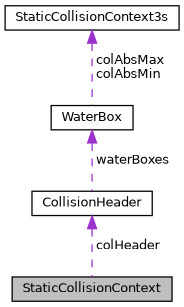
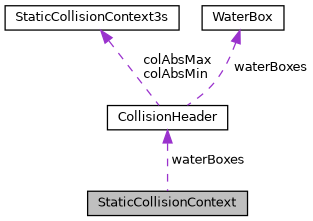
(92, 74) -> (134, 73)
(126, 246) -> (207, 161)
